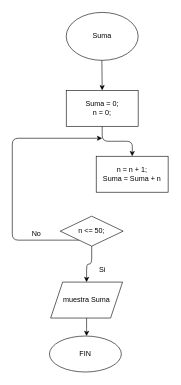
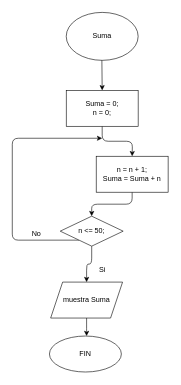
none -> (93, 206)
